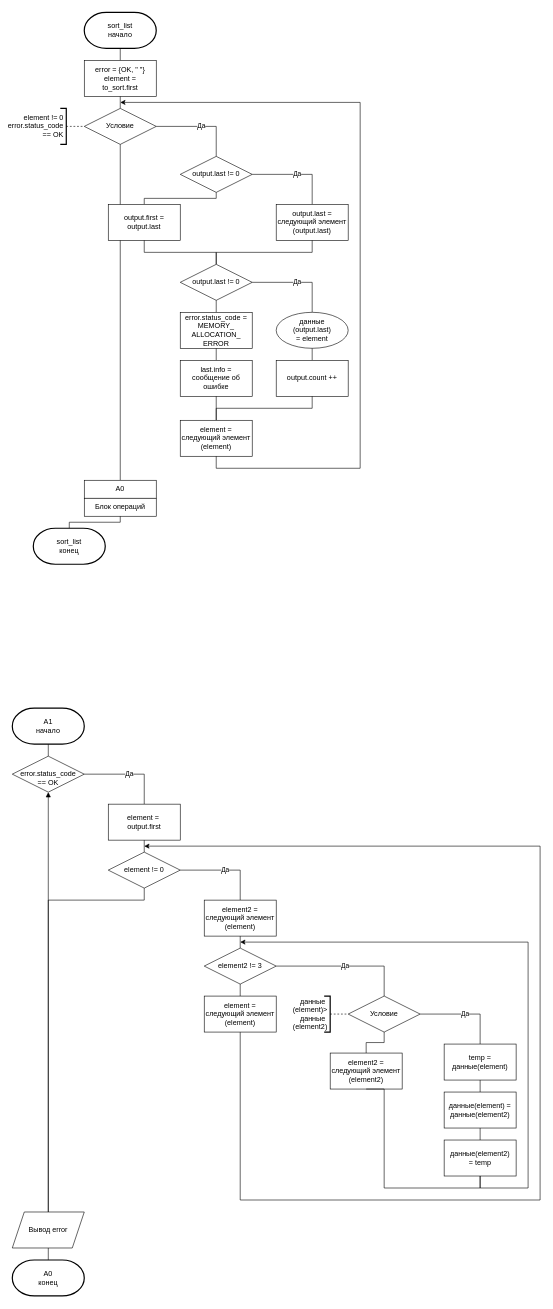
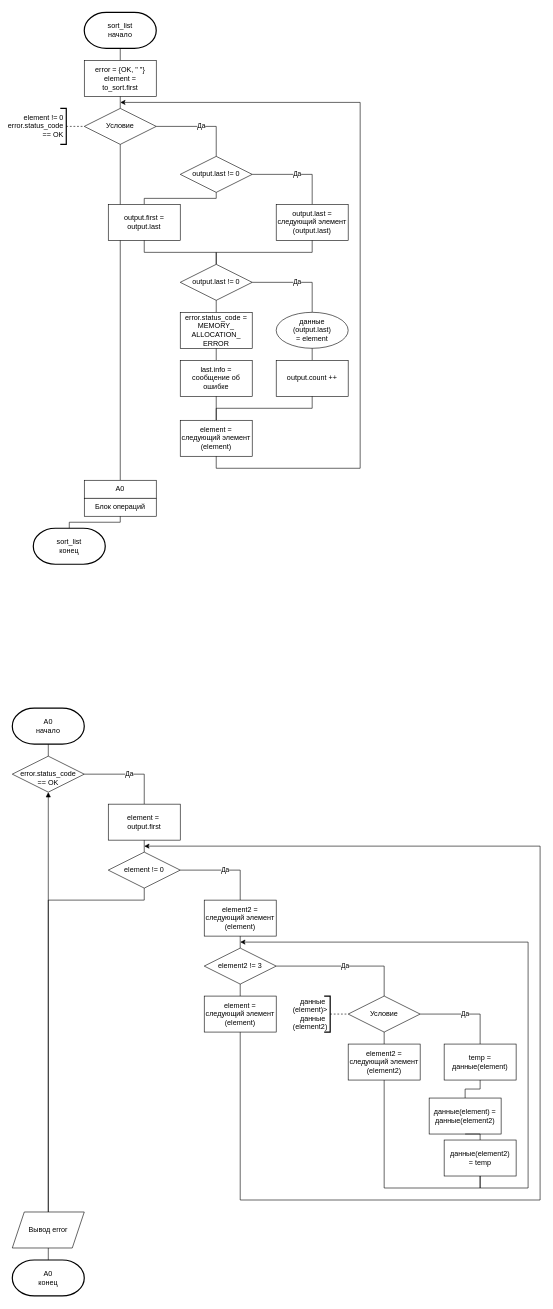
(48, 726) -> (48, 726)
(366, 1071) -> (384, 1062)
(480, 1110) -> (465, 1116)
